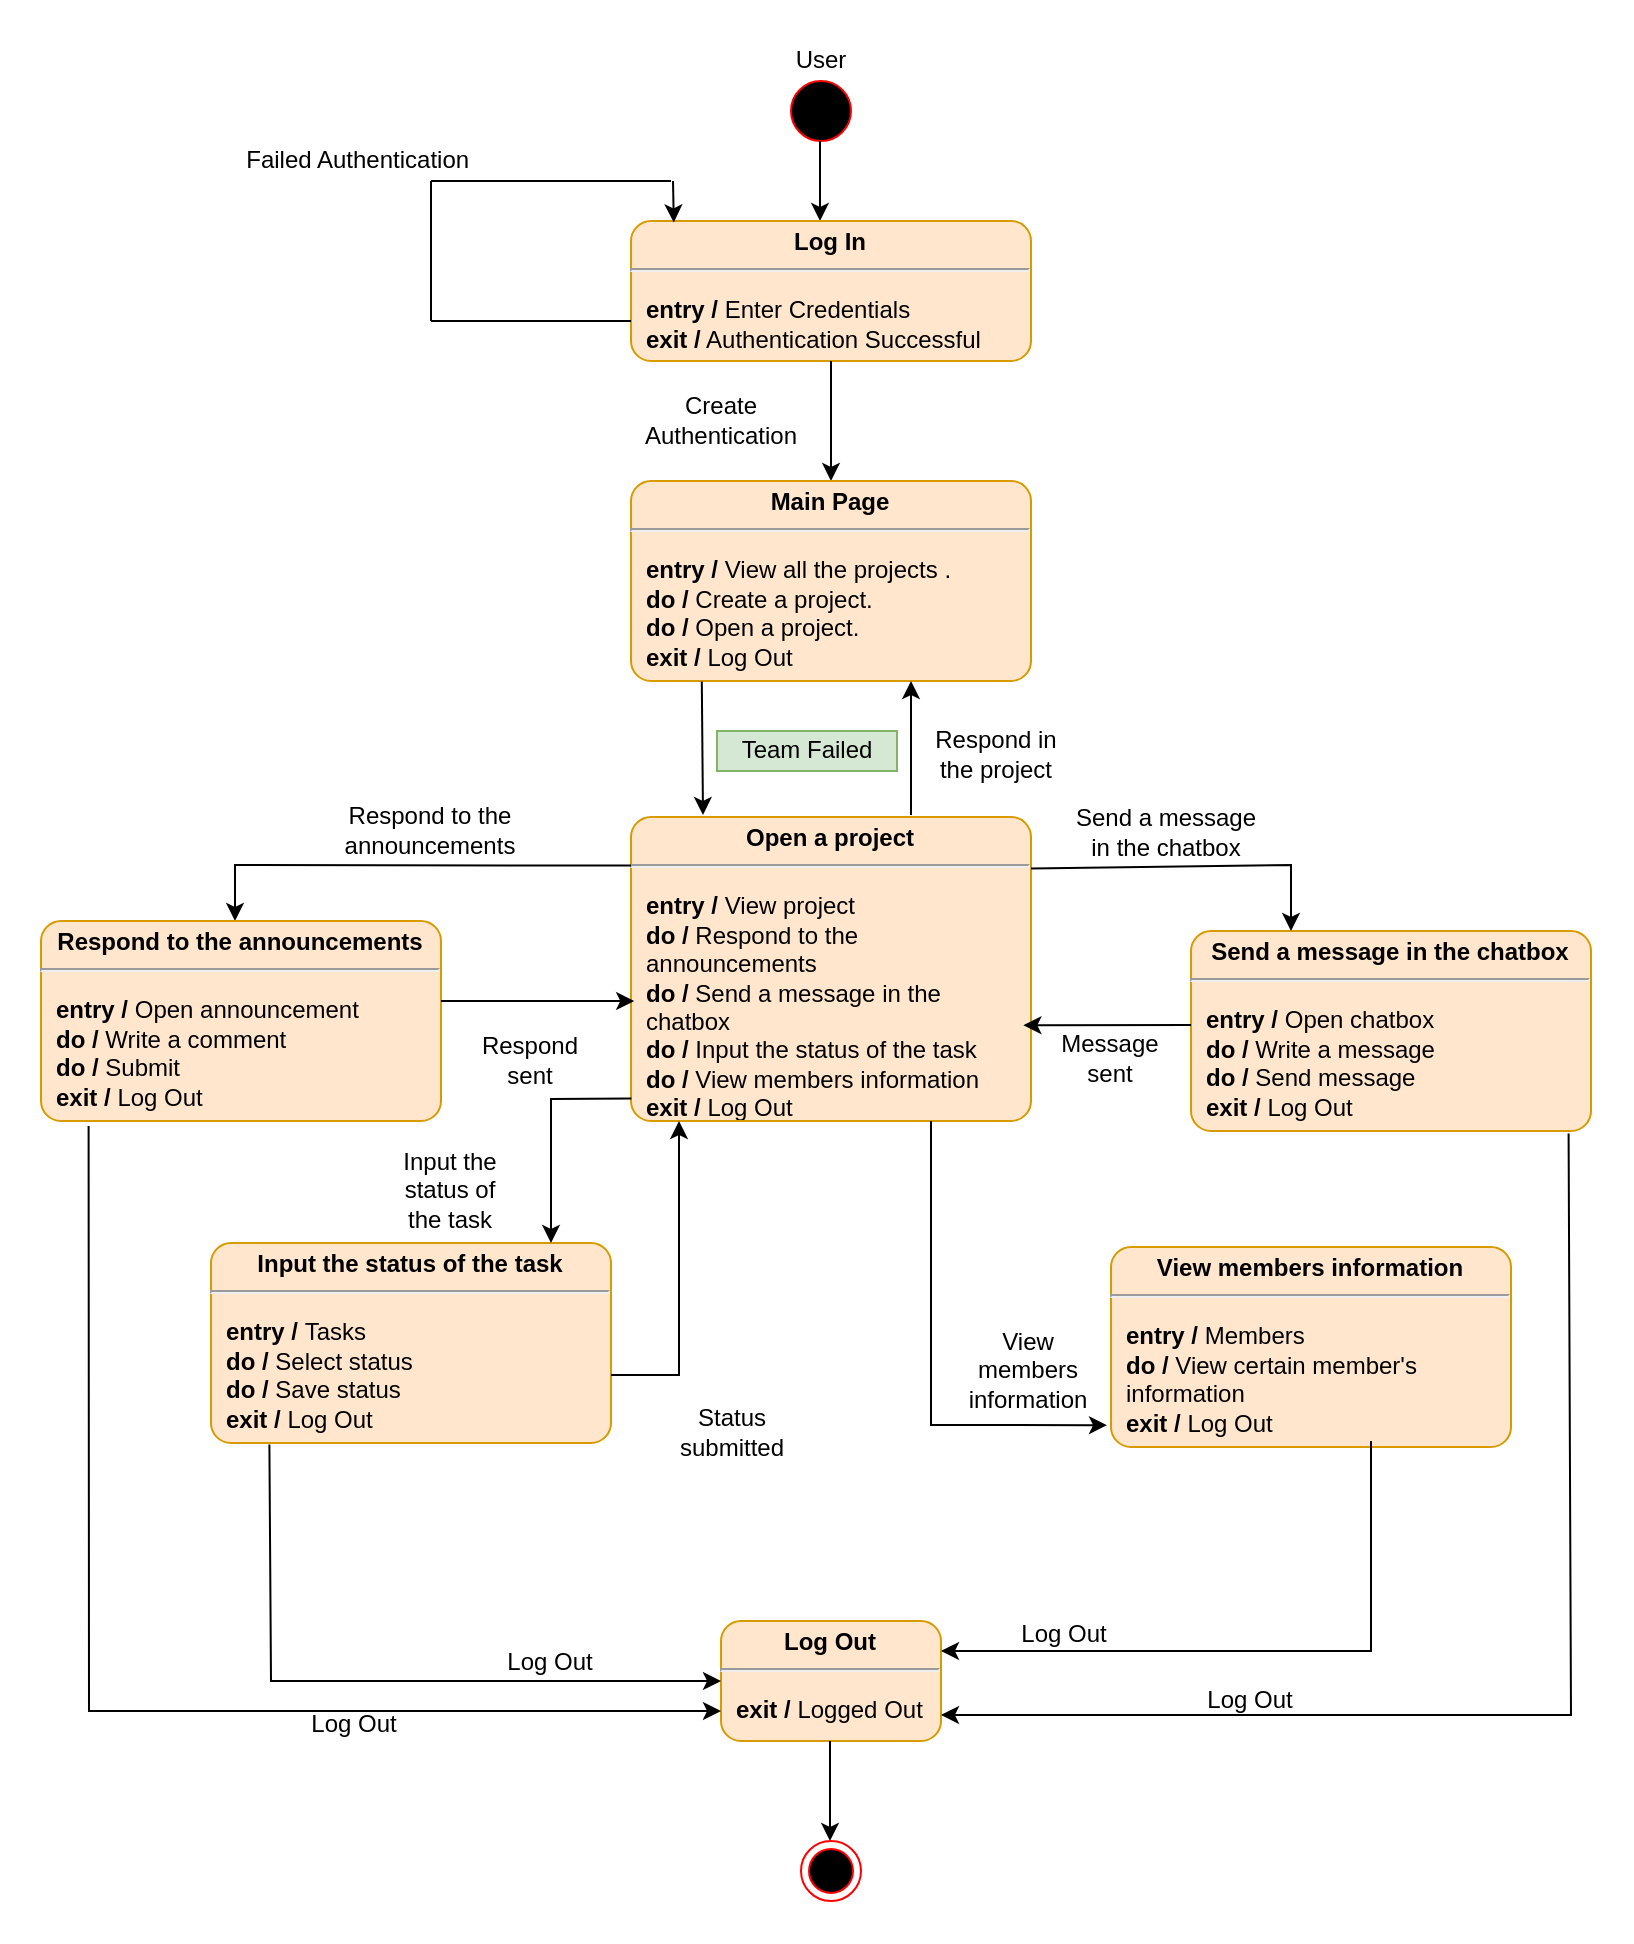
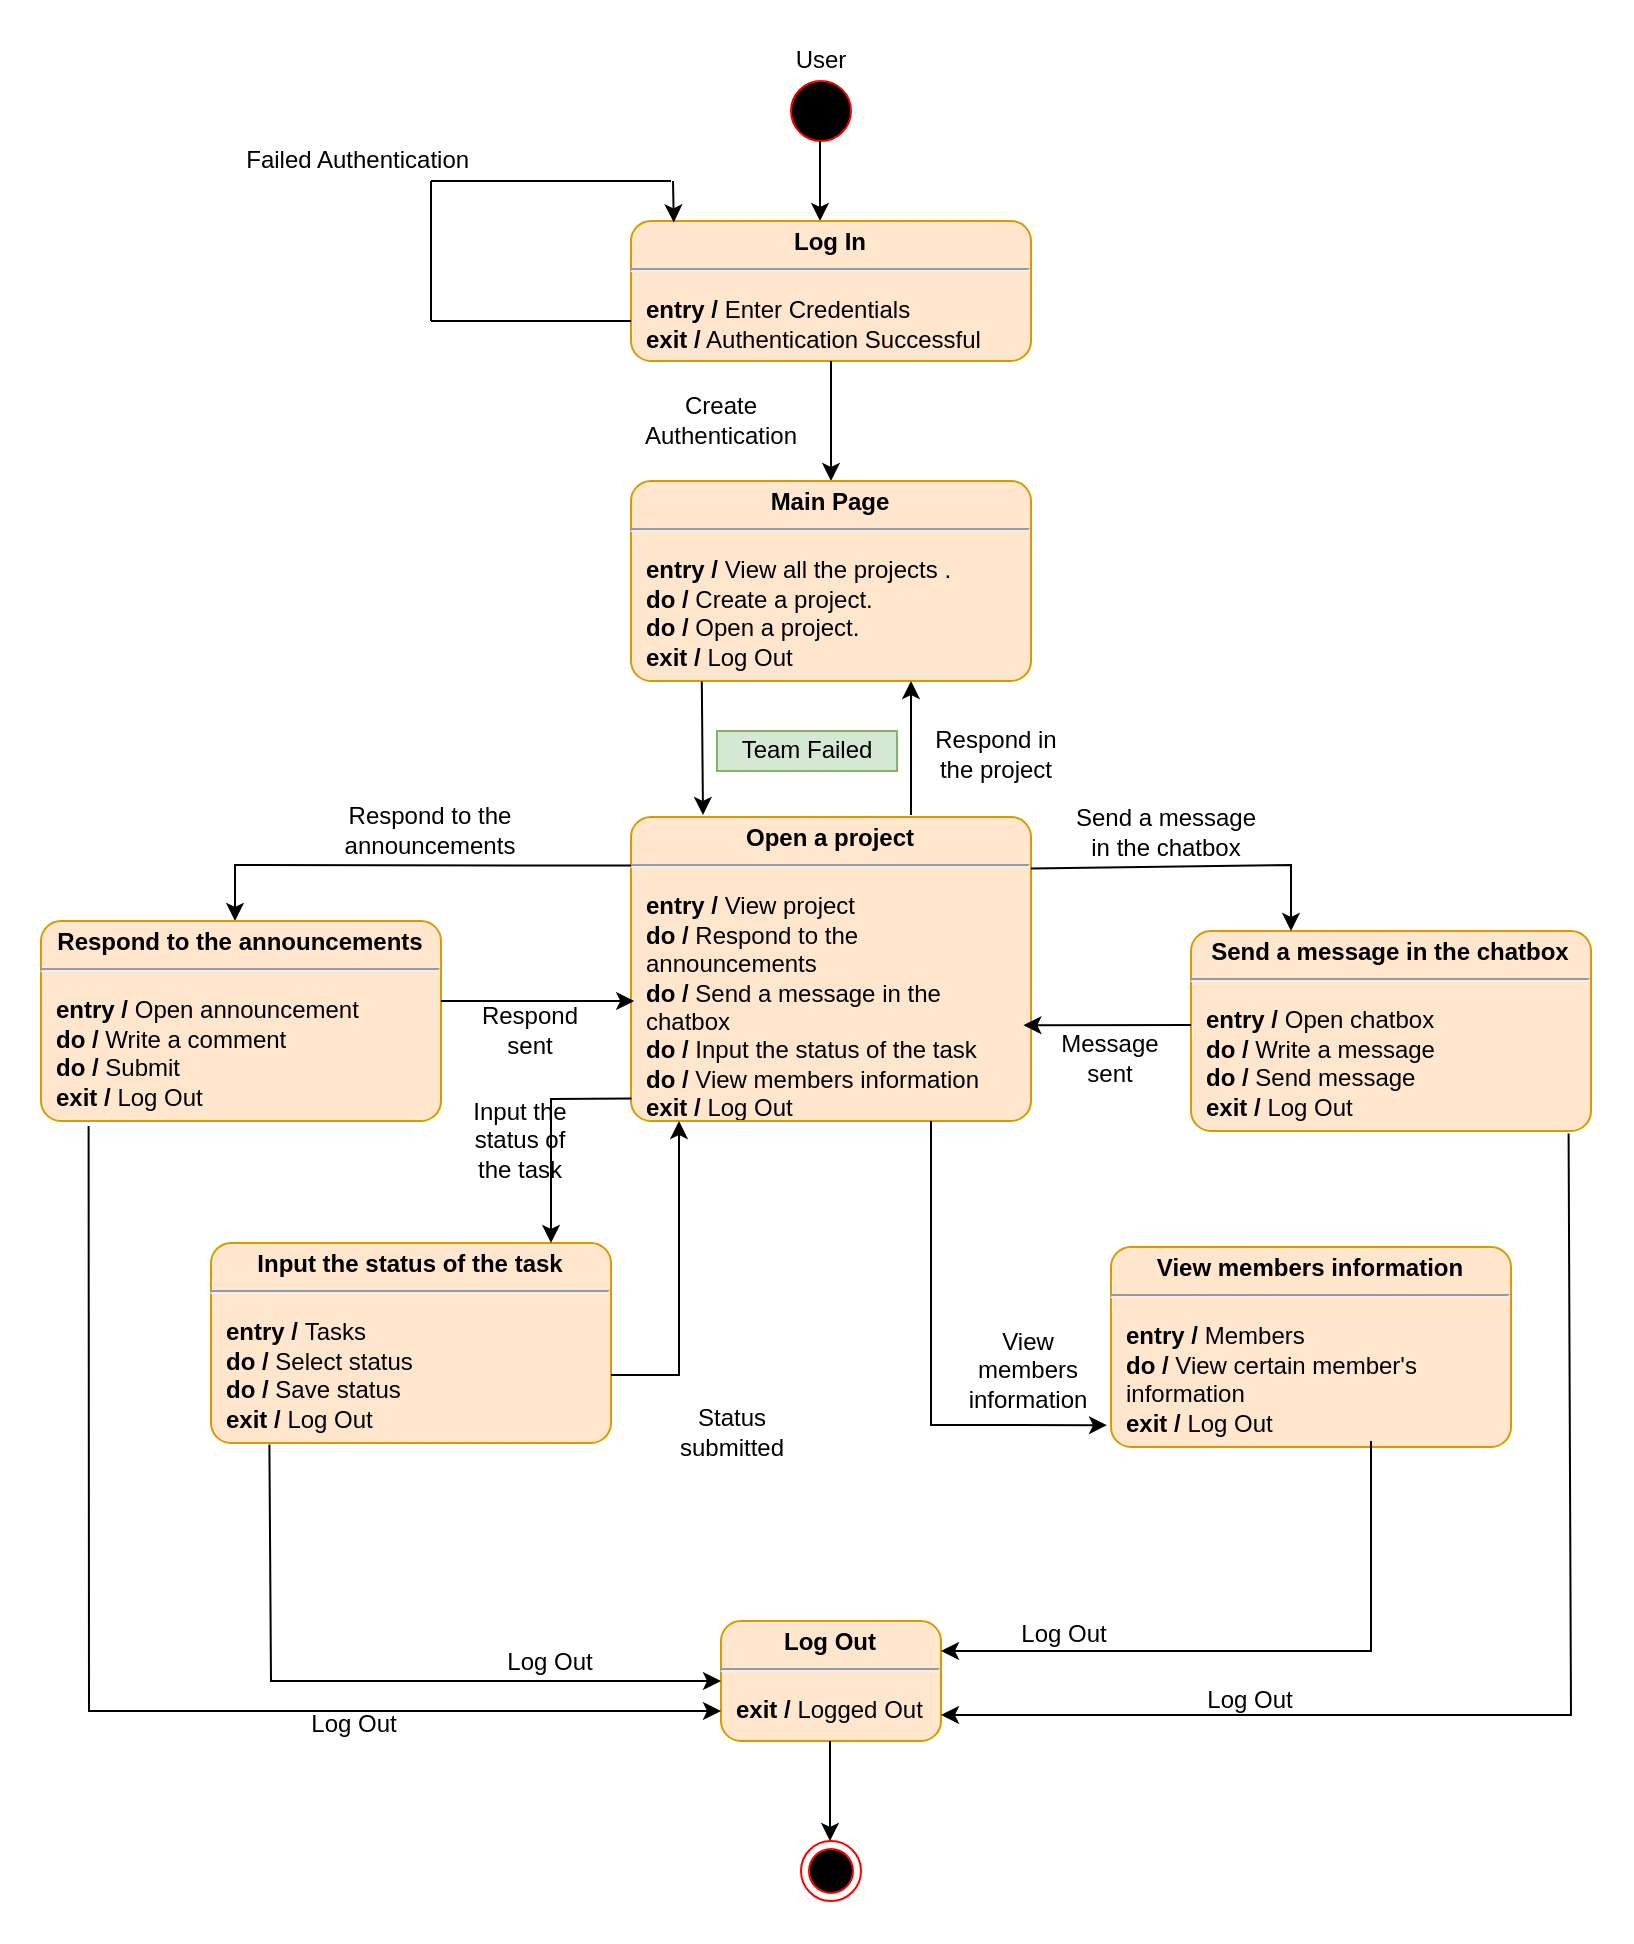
(531, 1061) -> (531, 1031)
(451, 1191) -> (521, 1141)
